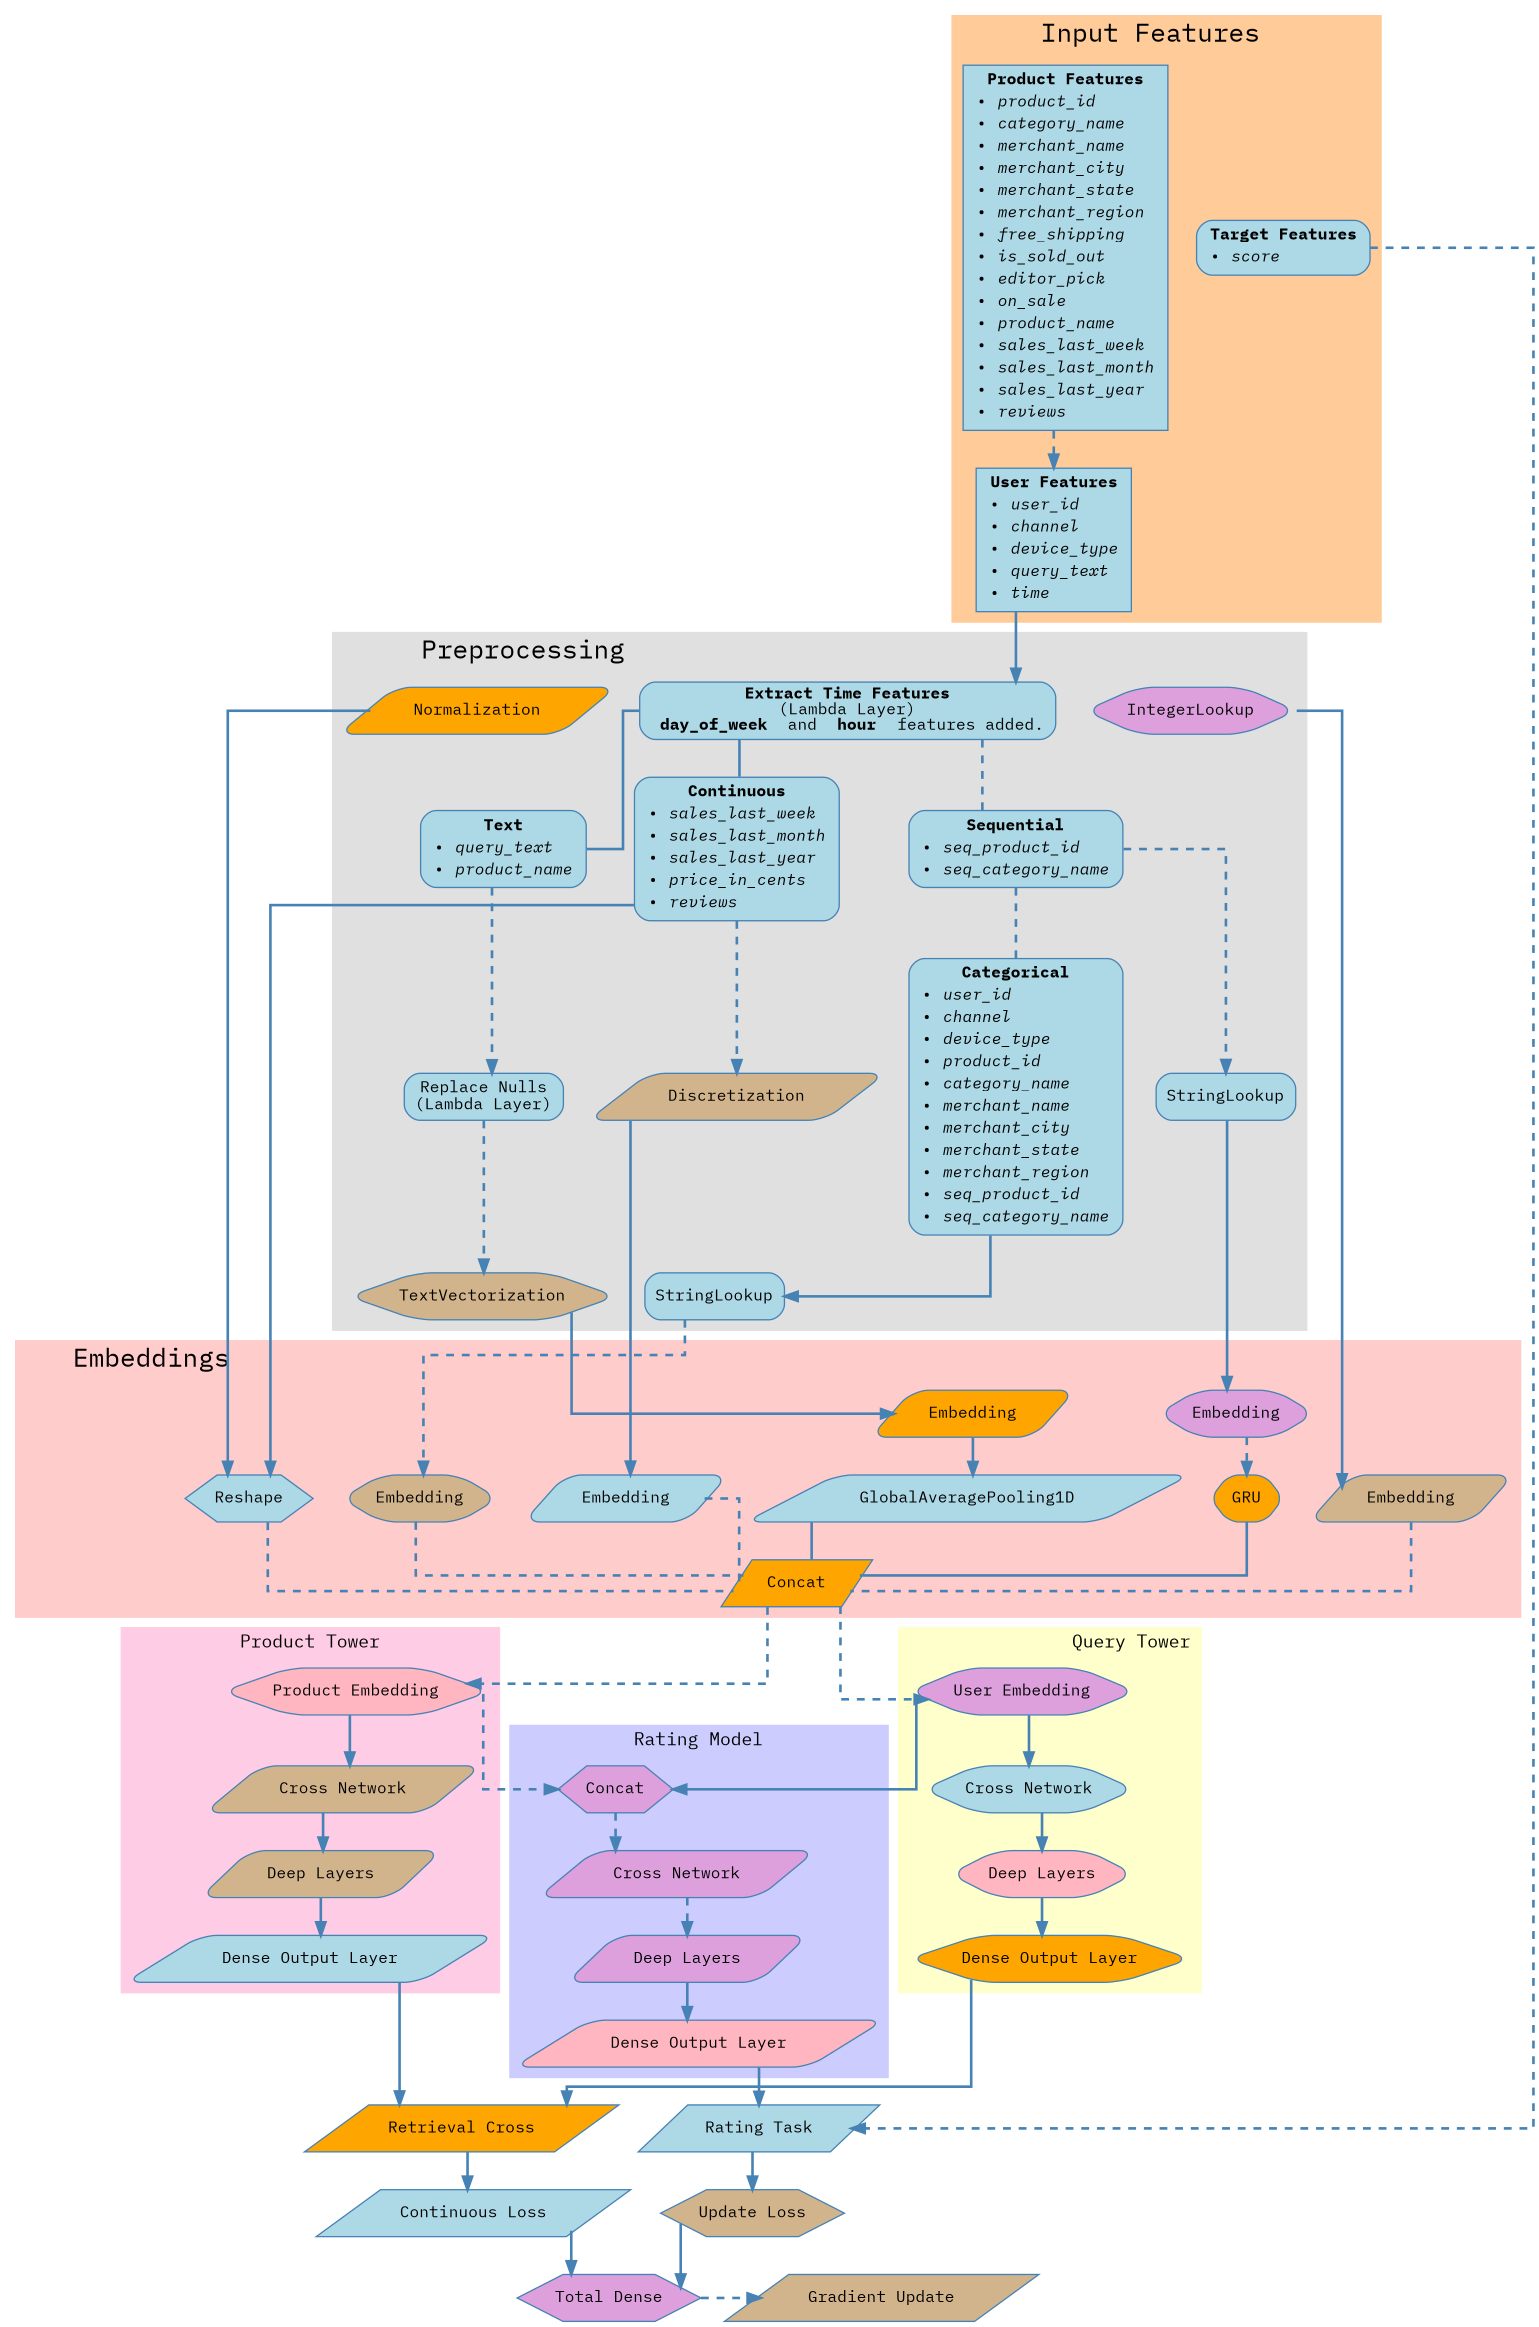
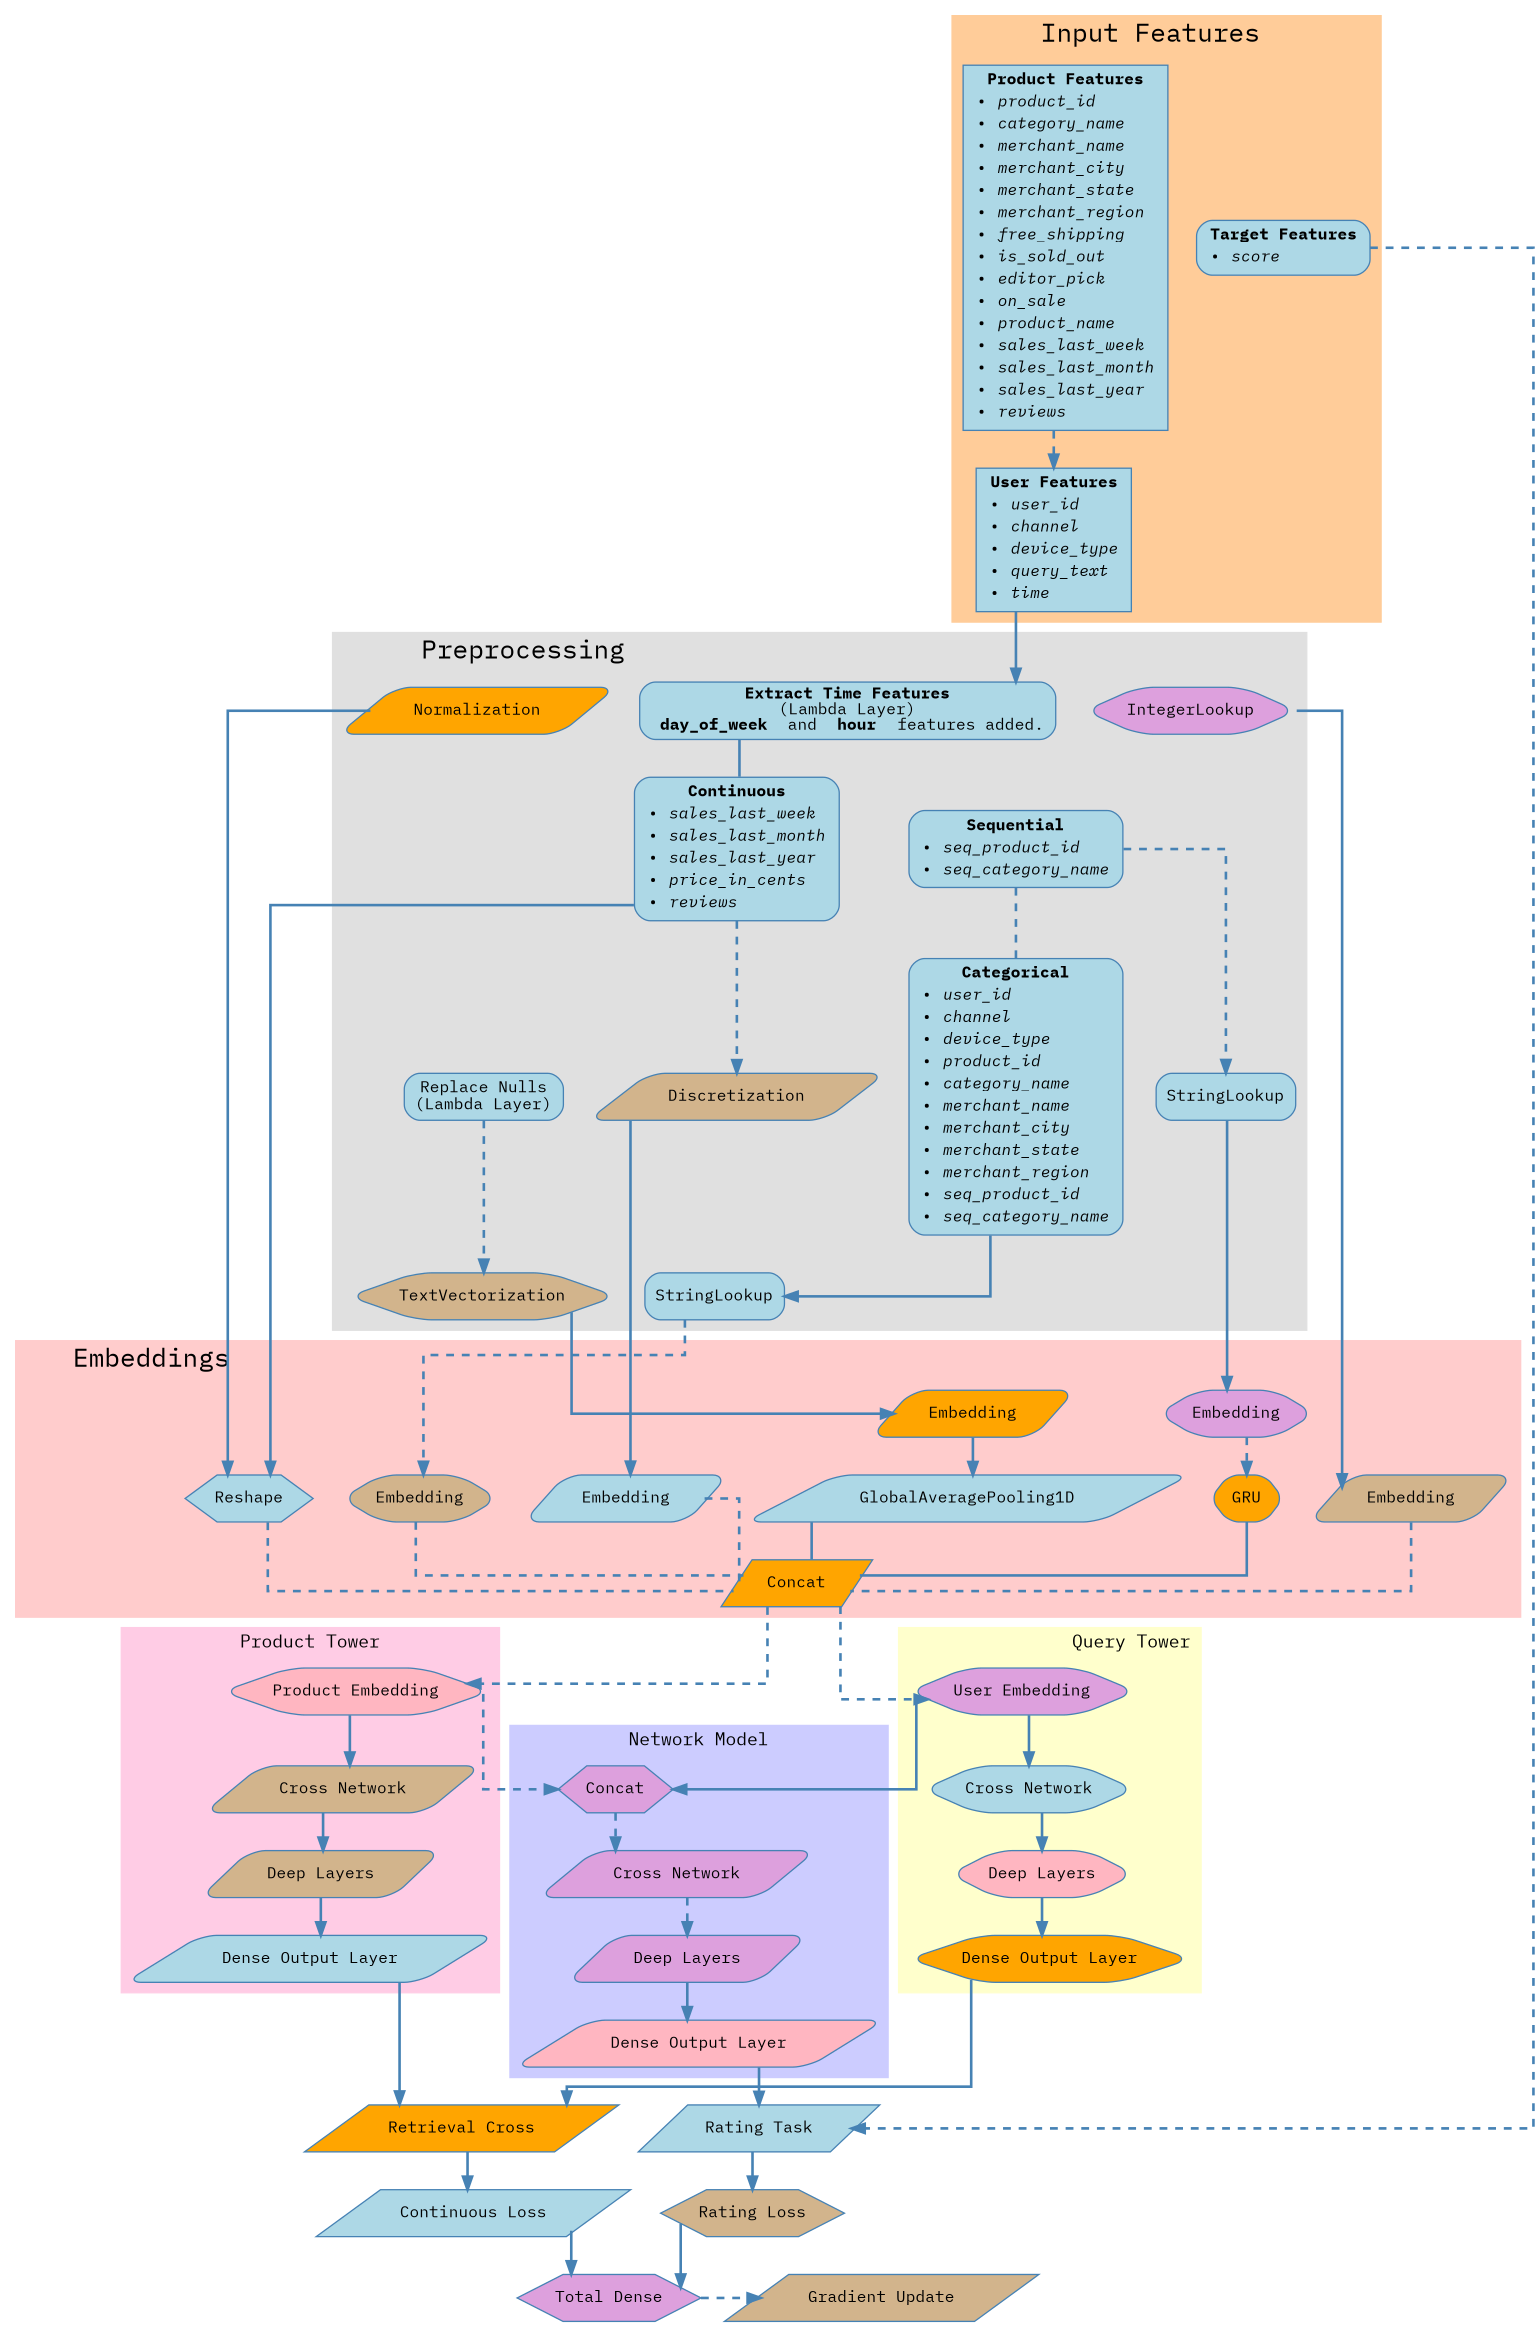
(982, 775) -> none
(503, 849) -> none
(699, 1740) -> (699, 1740)
(753, 2213) -> (753, 2213)
